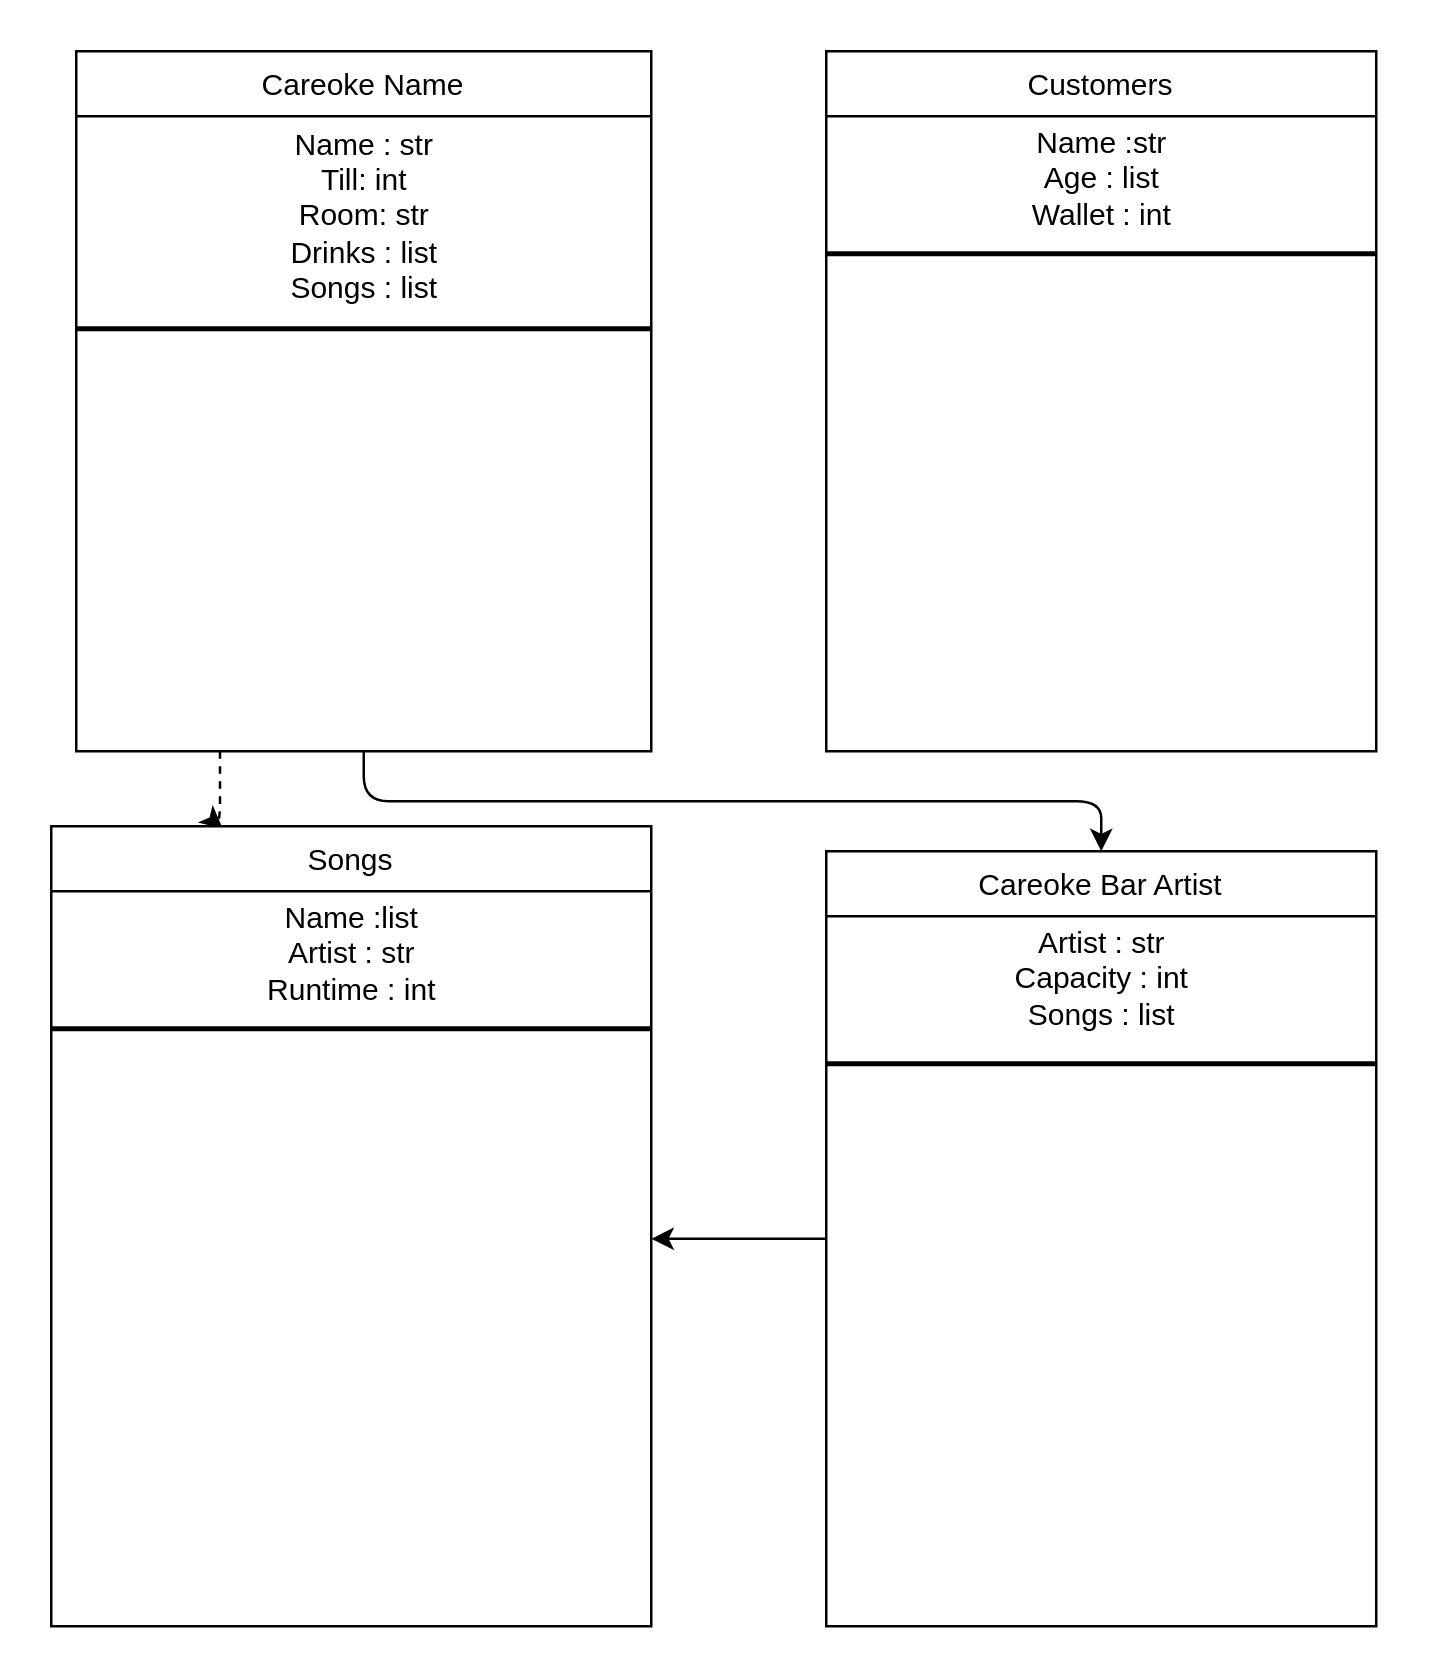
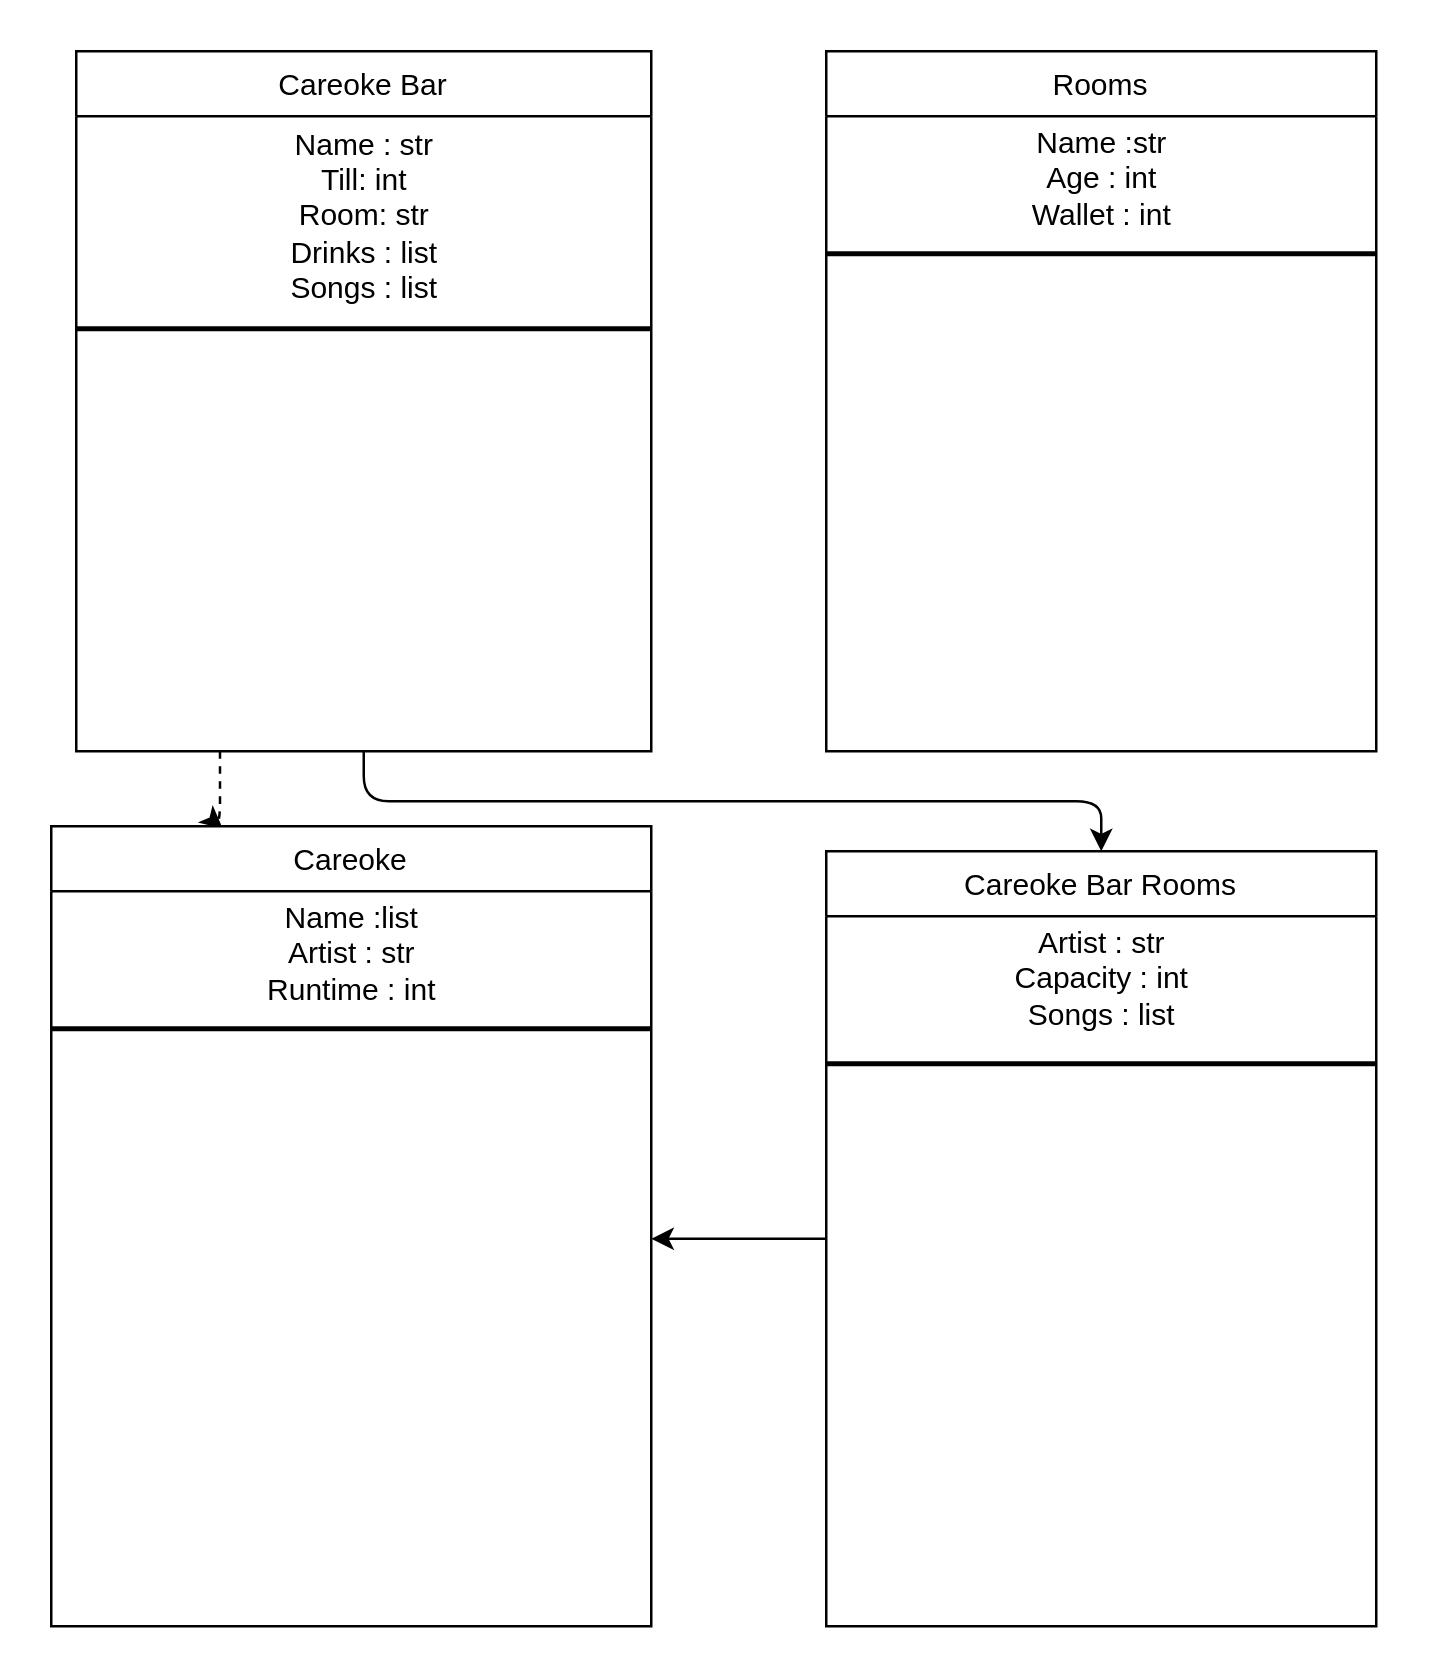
(363, 85) -> (363, 85)
(1100, 85) -> (1100, 85)
(1103, 179) -> (1103, 179)
(350, 860) -> (350, 860)
(1100, 885) -> (1100, 885)
